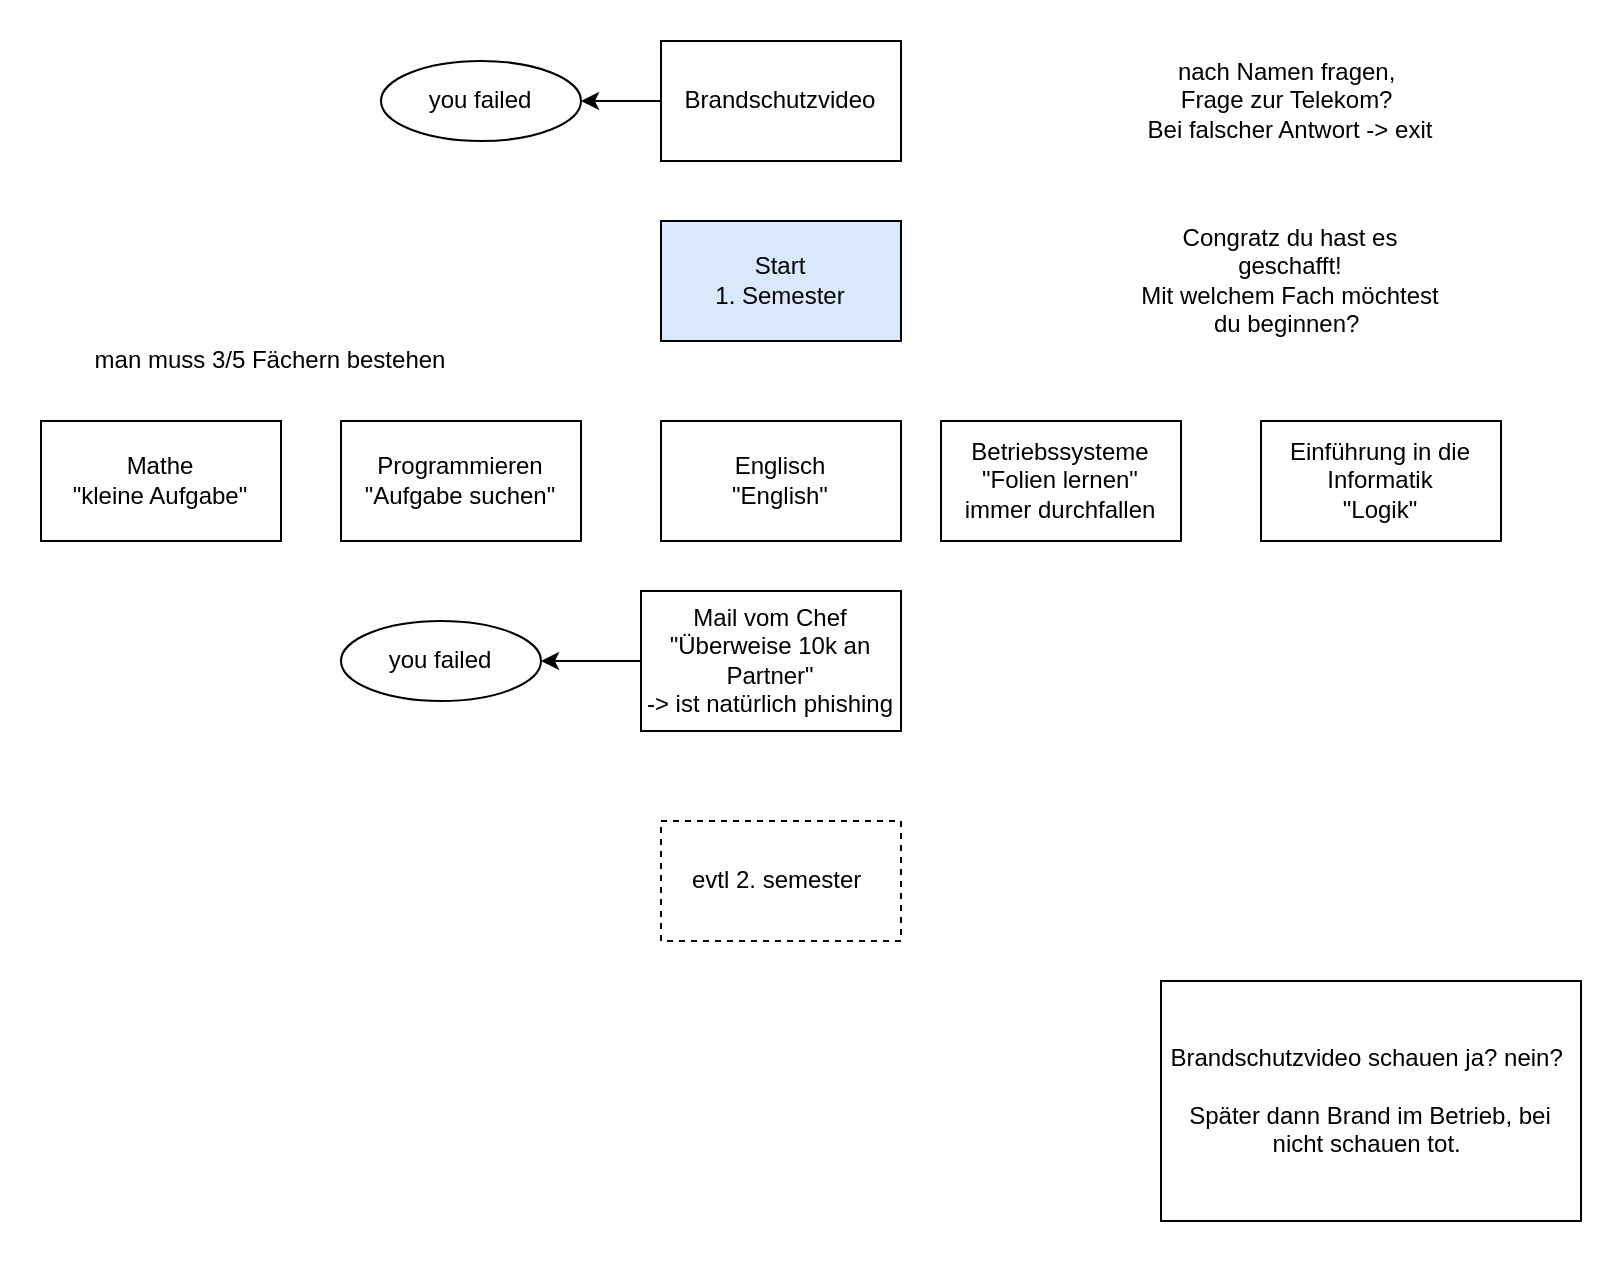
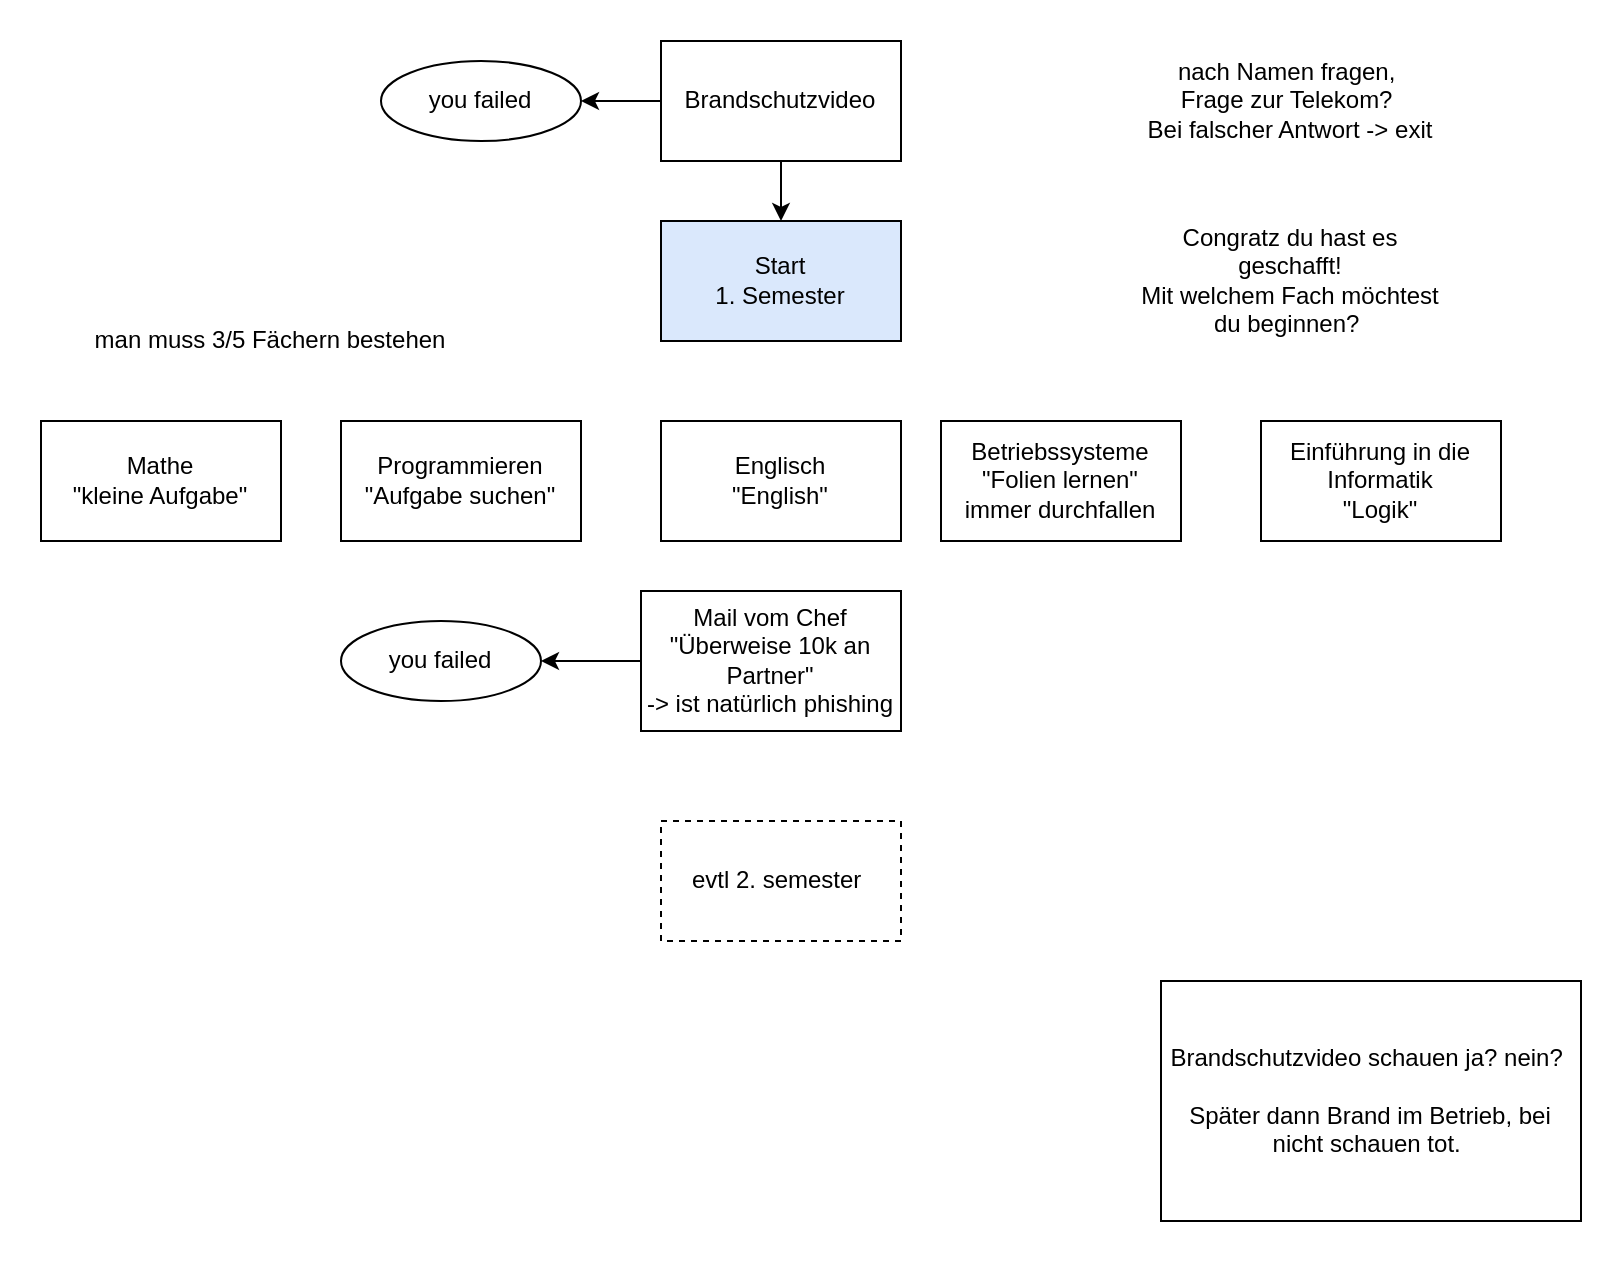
none -> (781, 198)
(271, 361) -> (271, 341)
